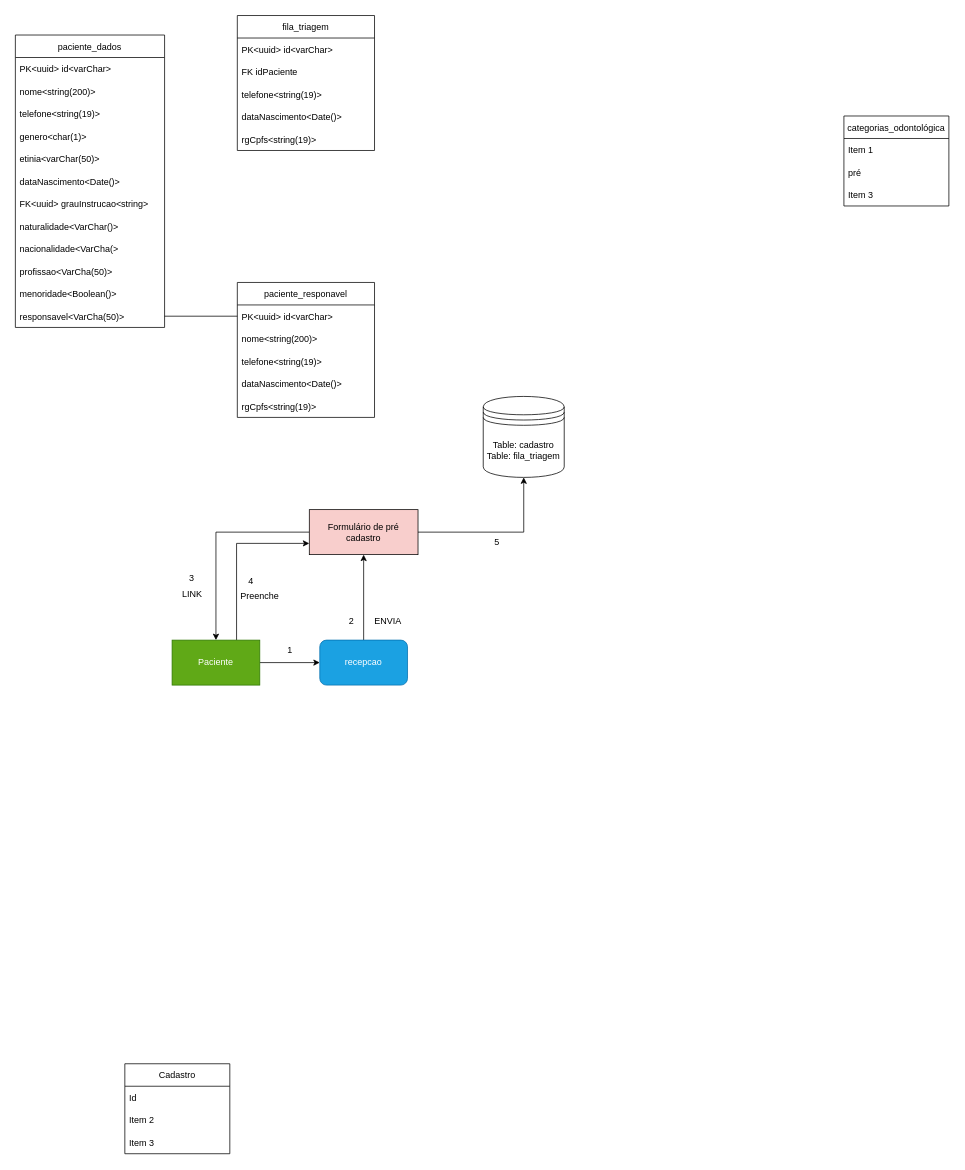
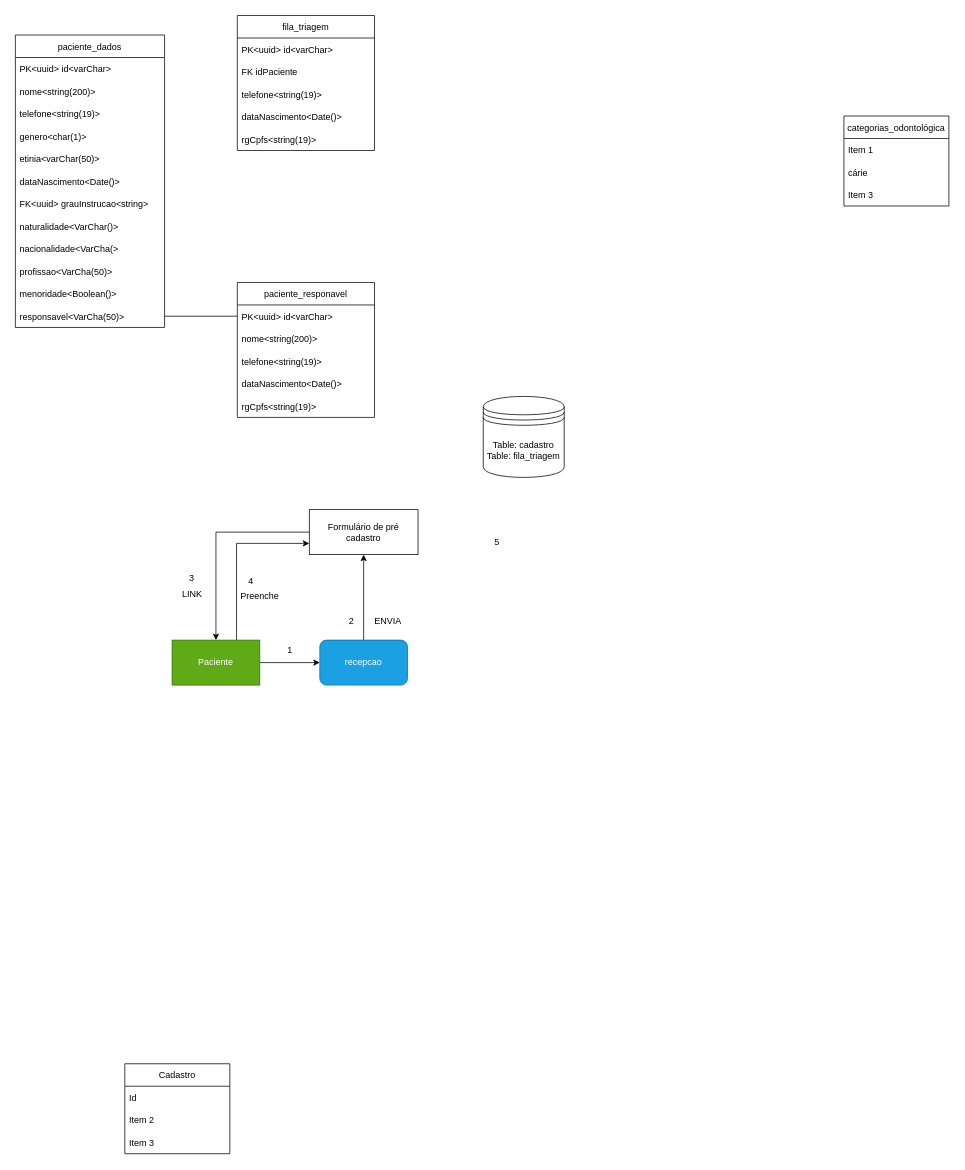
(856, 173) -> (860, 173)
(524, 509) -> none
(364, 532) -> (364, 532)
